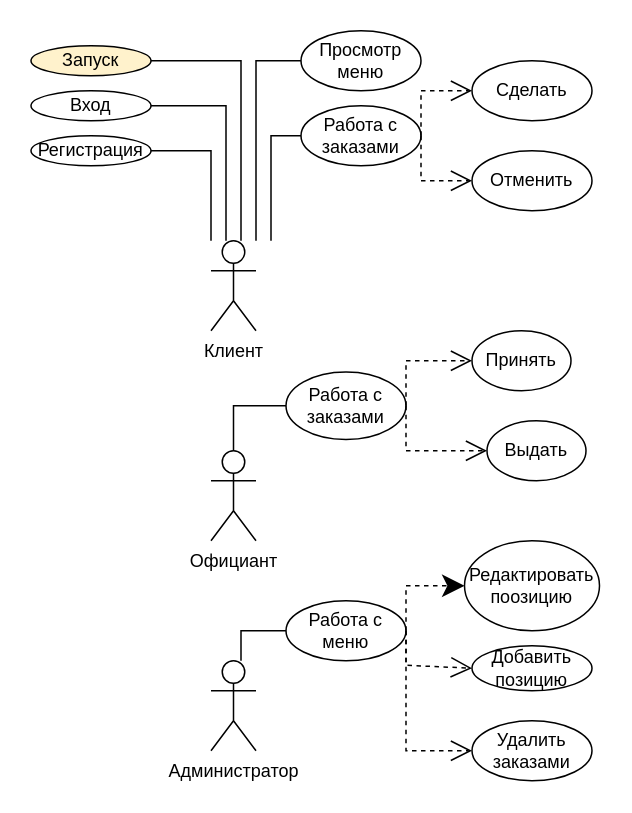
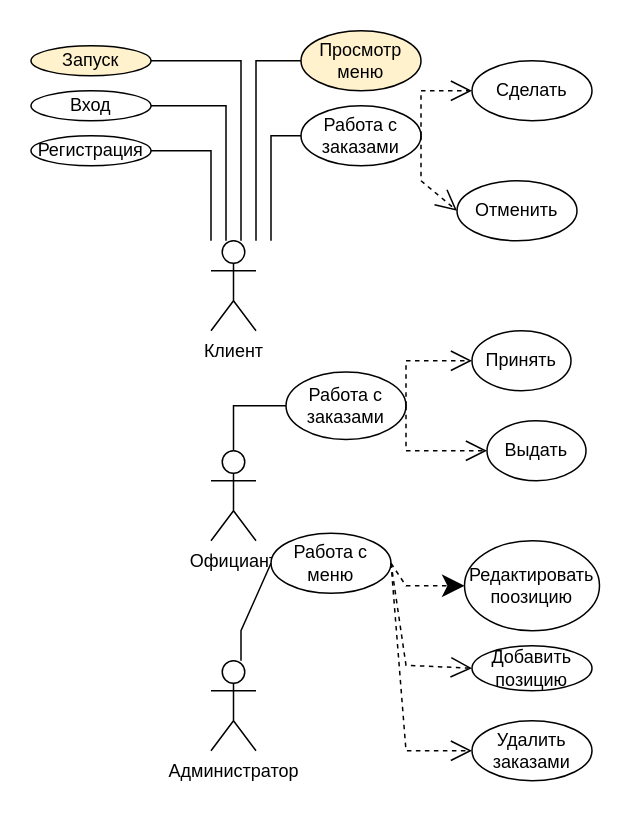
(361, 61) -> (361, 61)
(532, 181) -> (517, 211)
(346, 631) -> (331, 563)
